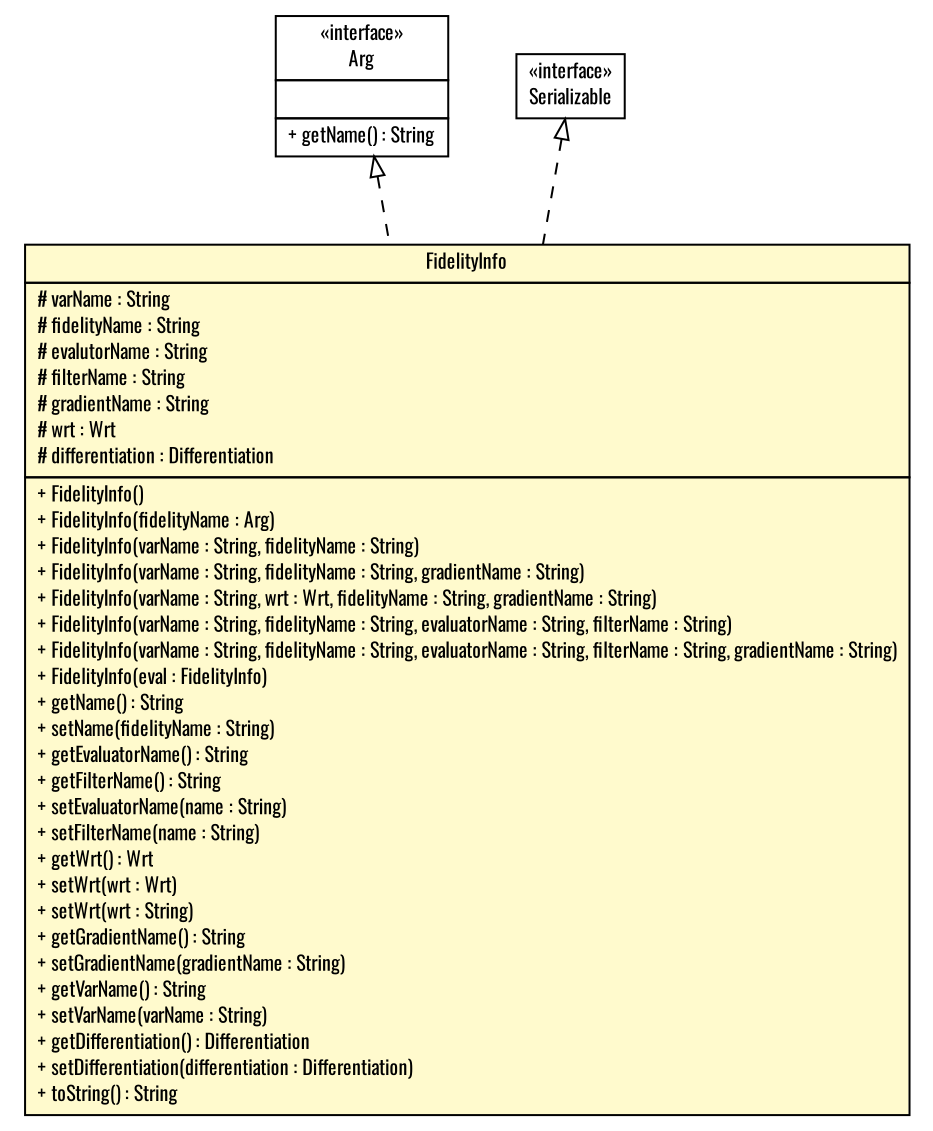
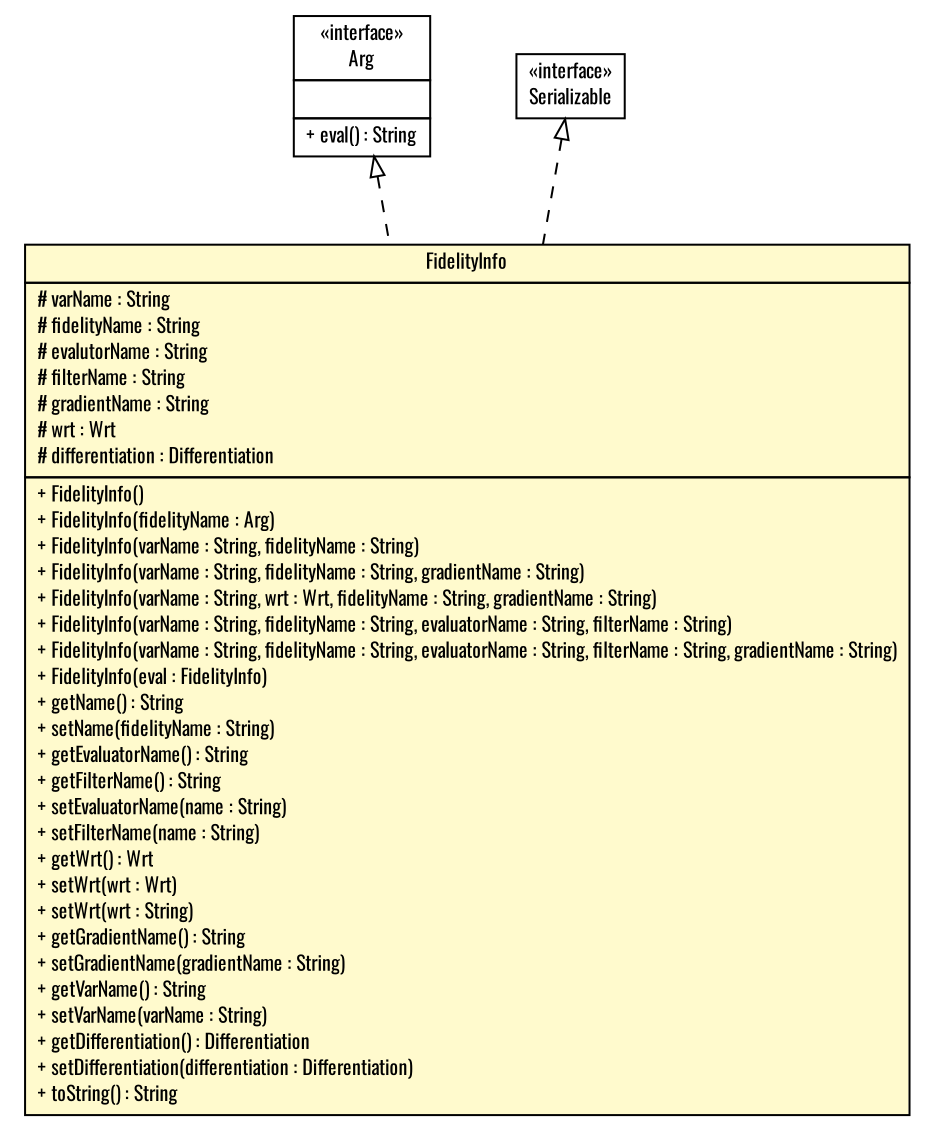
(362, 136) -> (362, 136)
